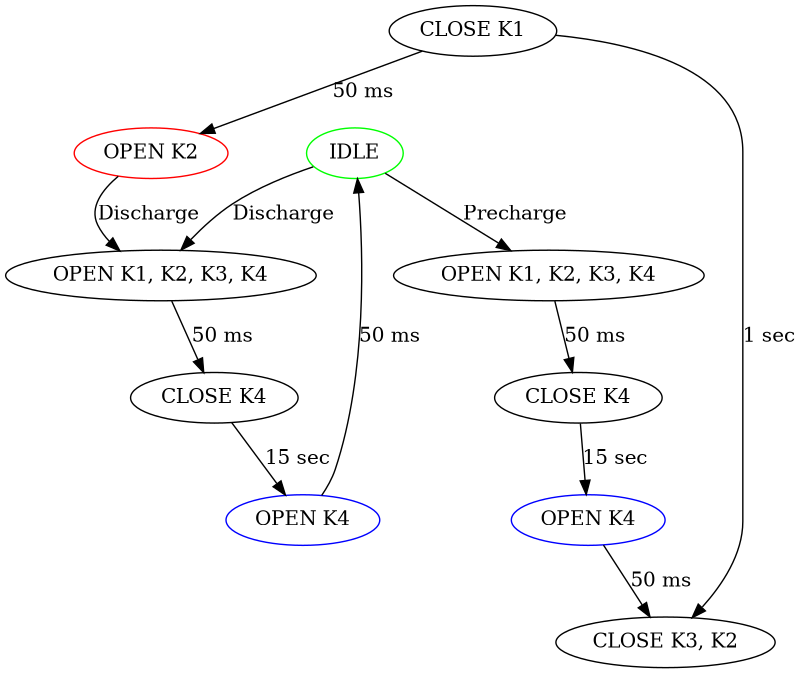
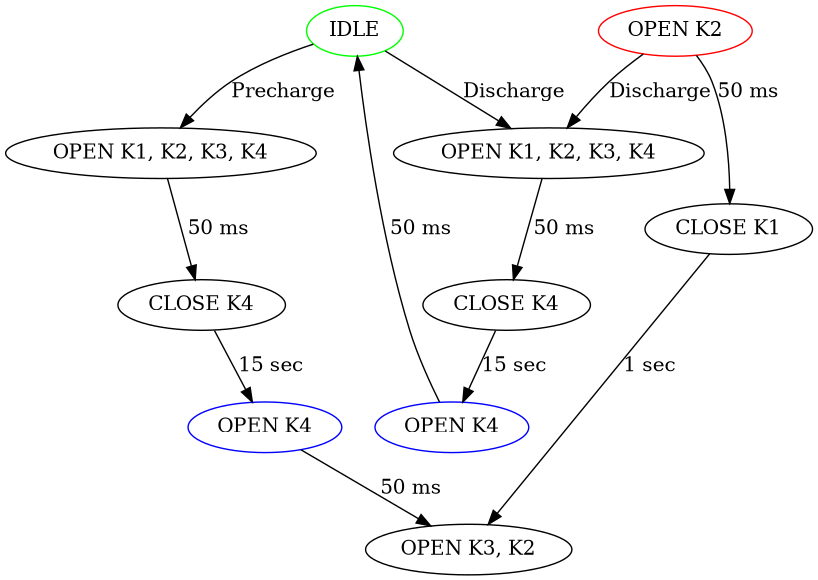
(318, 90) -> (723, 120)
(666, 642) -> (469, 550)
